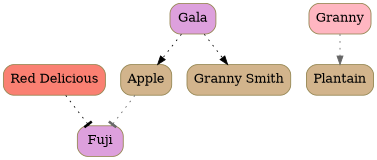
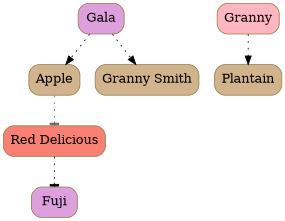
(340, 45) -> (248, 45)
(125, 109) -> (54, 108)
